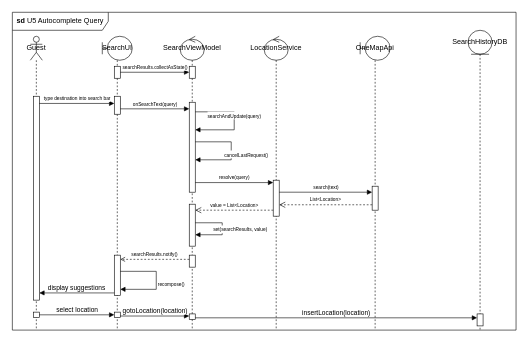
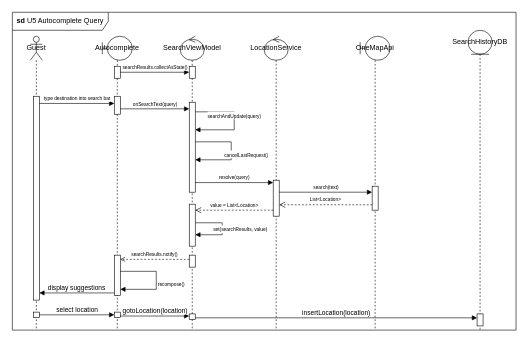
(117, 48) -> (117, 48)
